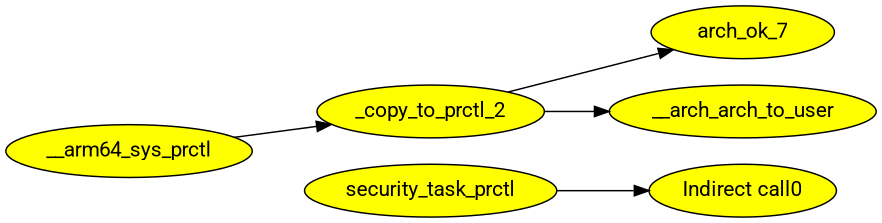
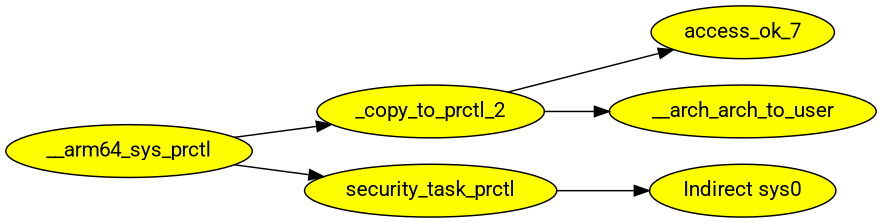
(743, 32) -> (743, 32)
none -> (271, 170)
(743, 191) -> (743, 191)
